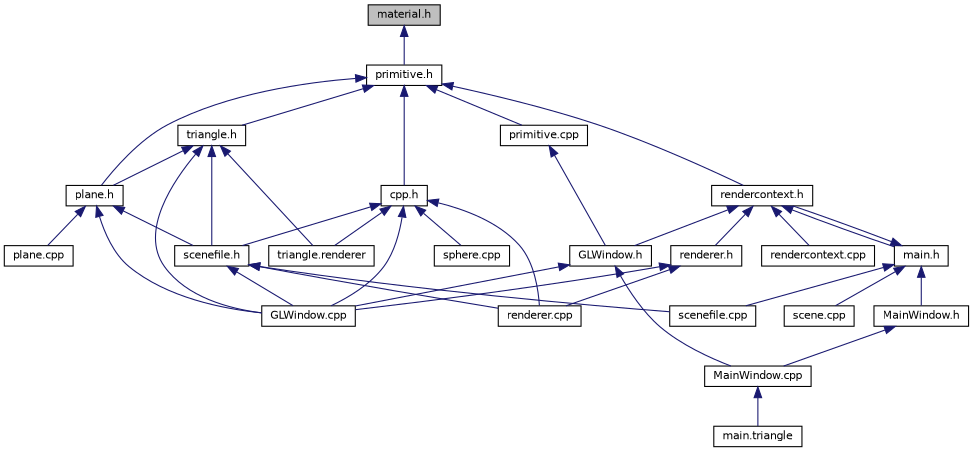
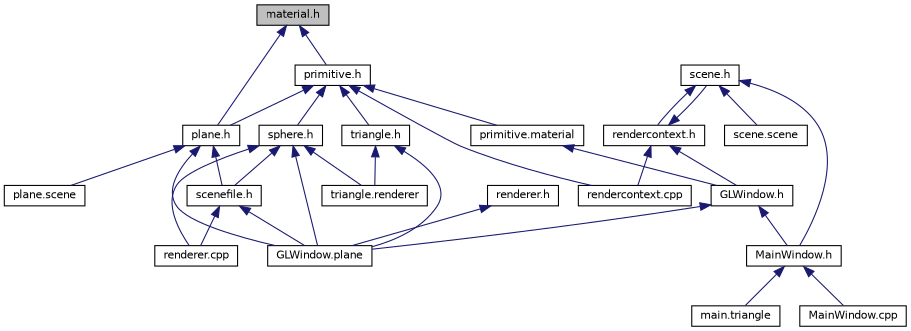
(601, 126) -> (470, 150)
(544, 135) -> (527, 135)
(148, 168) -> (249, 80)
(404, 196) -> (291, 135)
(212, 201) -> none
(730, 230) -> none
(39, 256) -> (45, 196)
(472, 256) -> none
(921, 256) -> (710, 75)
(618, 288) -> none
(309, 316) -> (320, 256)
(713, 316) -> none
(819, 316) -> (766, 135)
(666, 332) -> (776, 230)
(758, 412) -> (761, 290)
